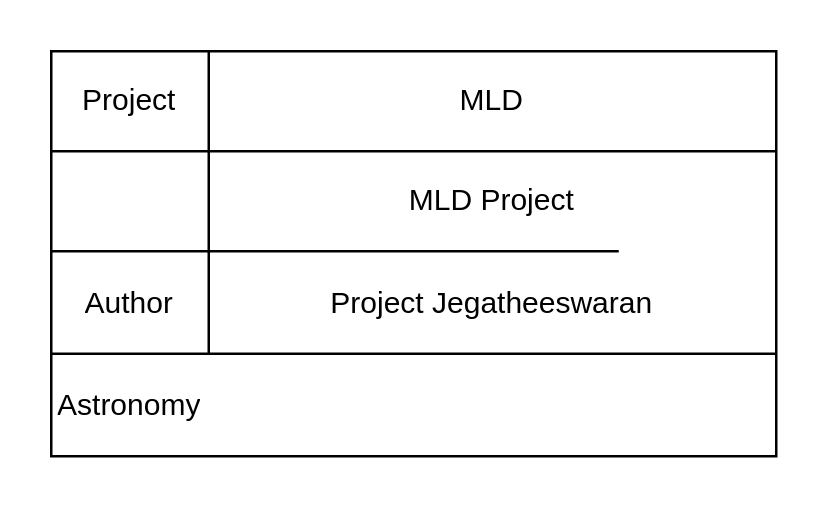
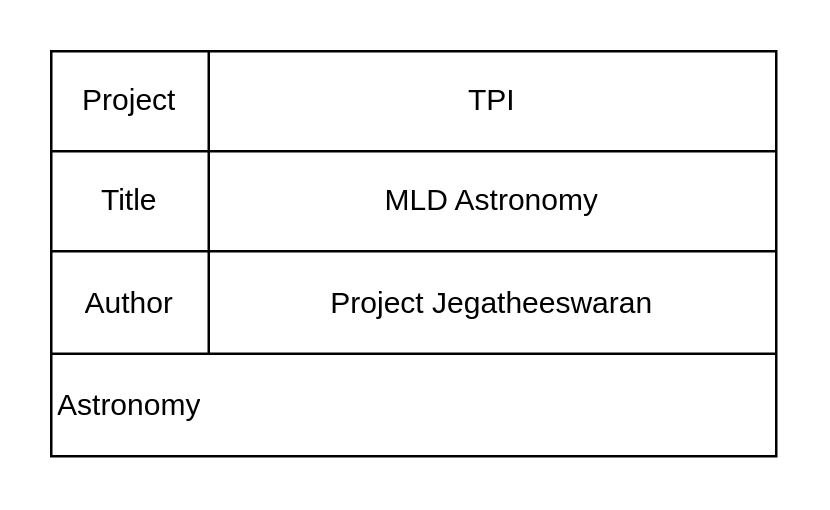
(493, 101) -> (493, 101)
none -> (130, 201)
(493, 201) -> (493, 201)
